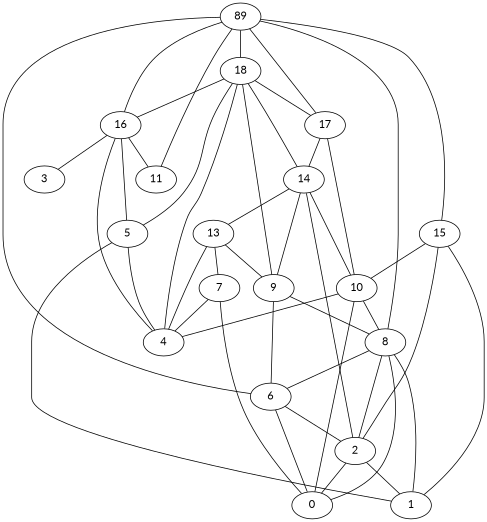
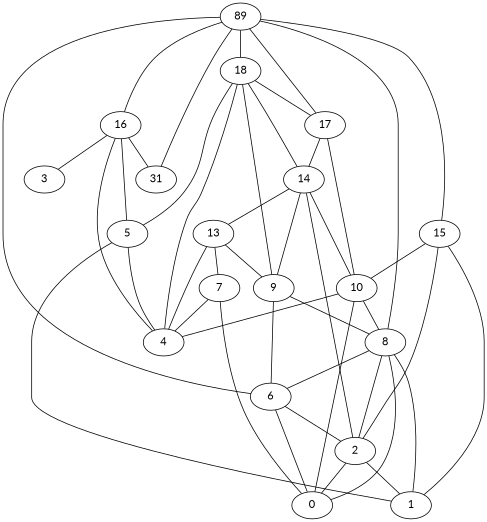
(181, 98) -> none
(156, 179) -> (156, 179)
